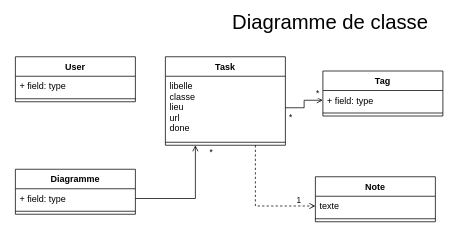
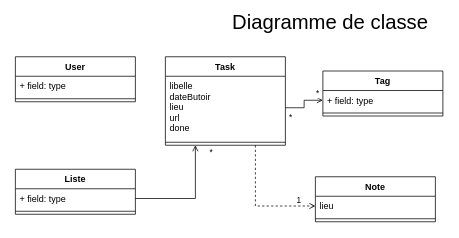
(182, 86) -> (182, 86)
(75, 179) -> (75, 179)
(332, 206) -> (327, 206)
